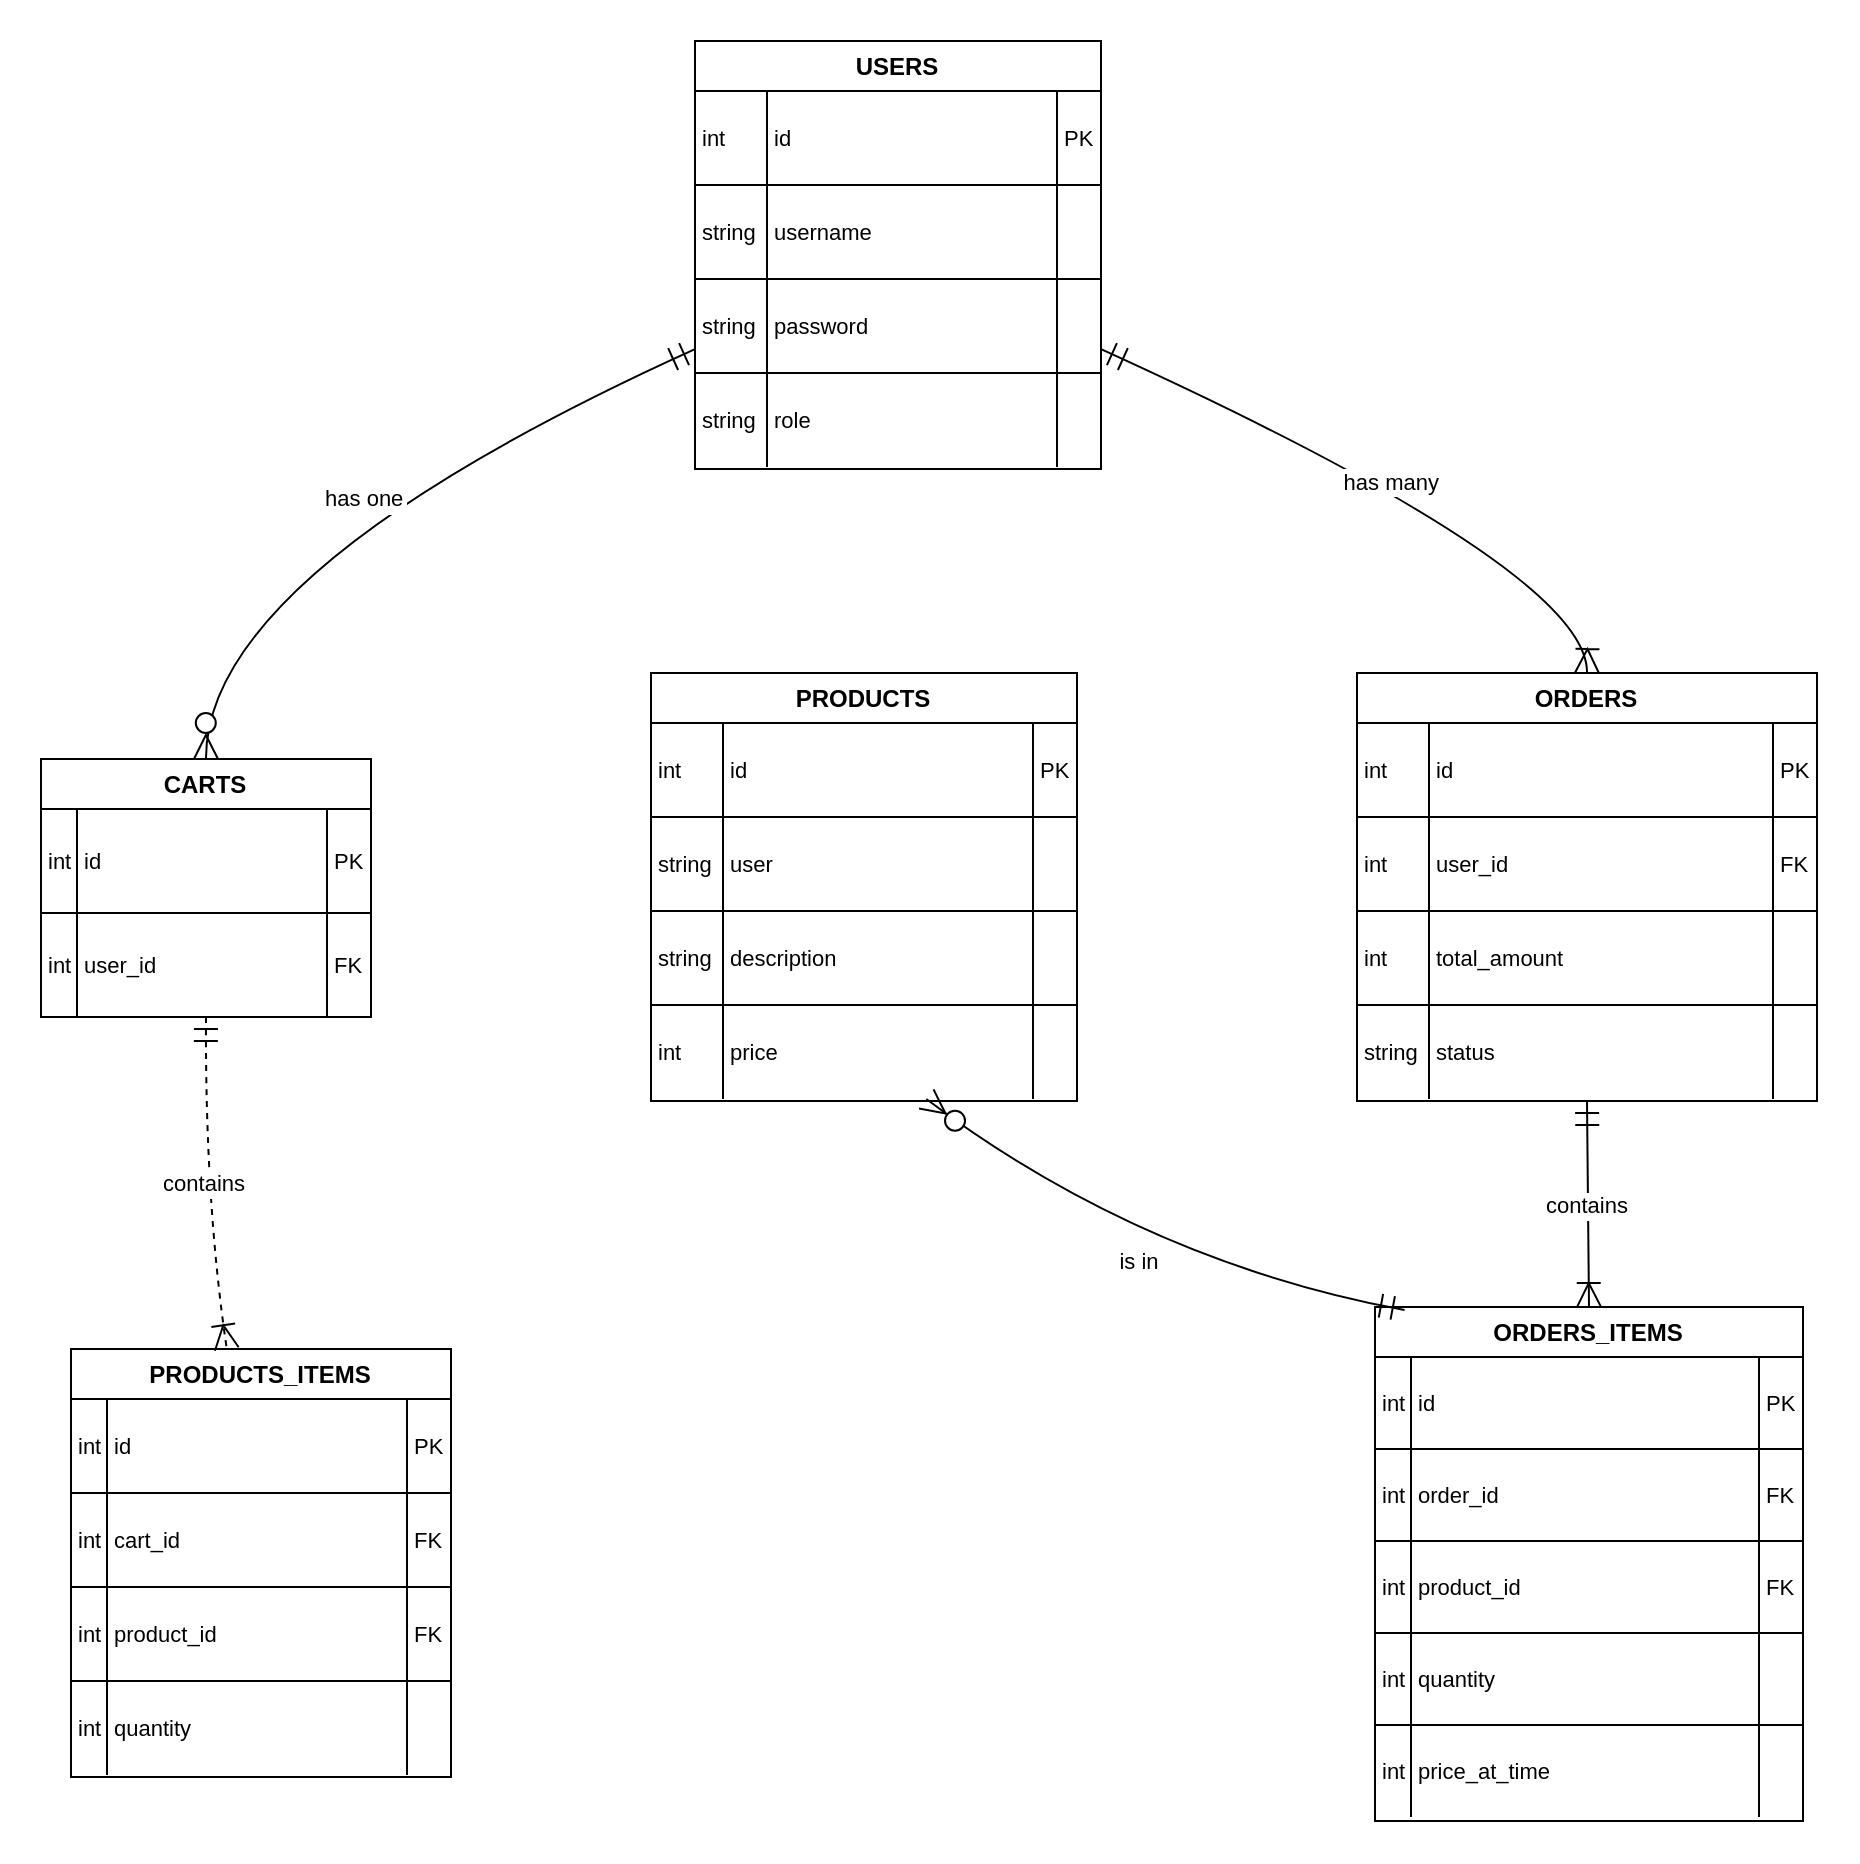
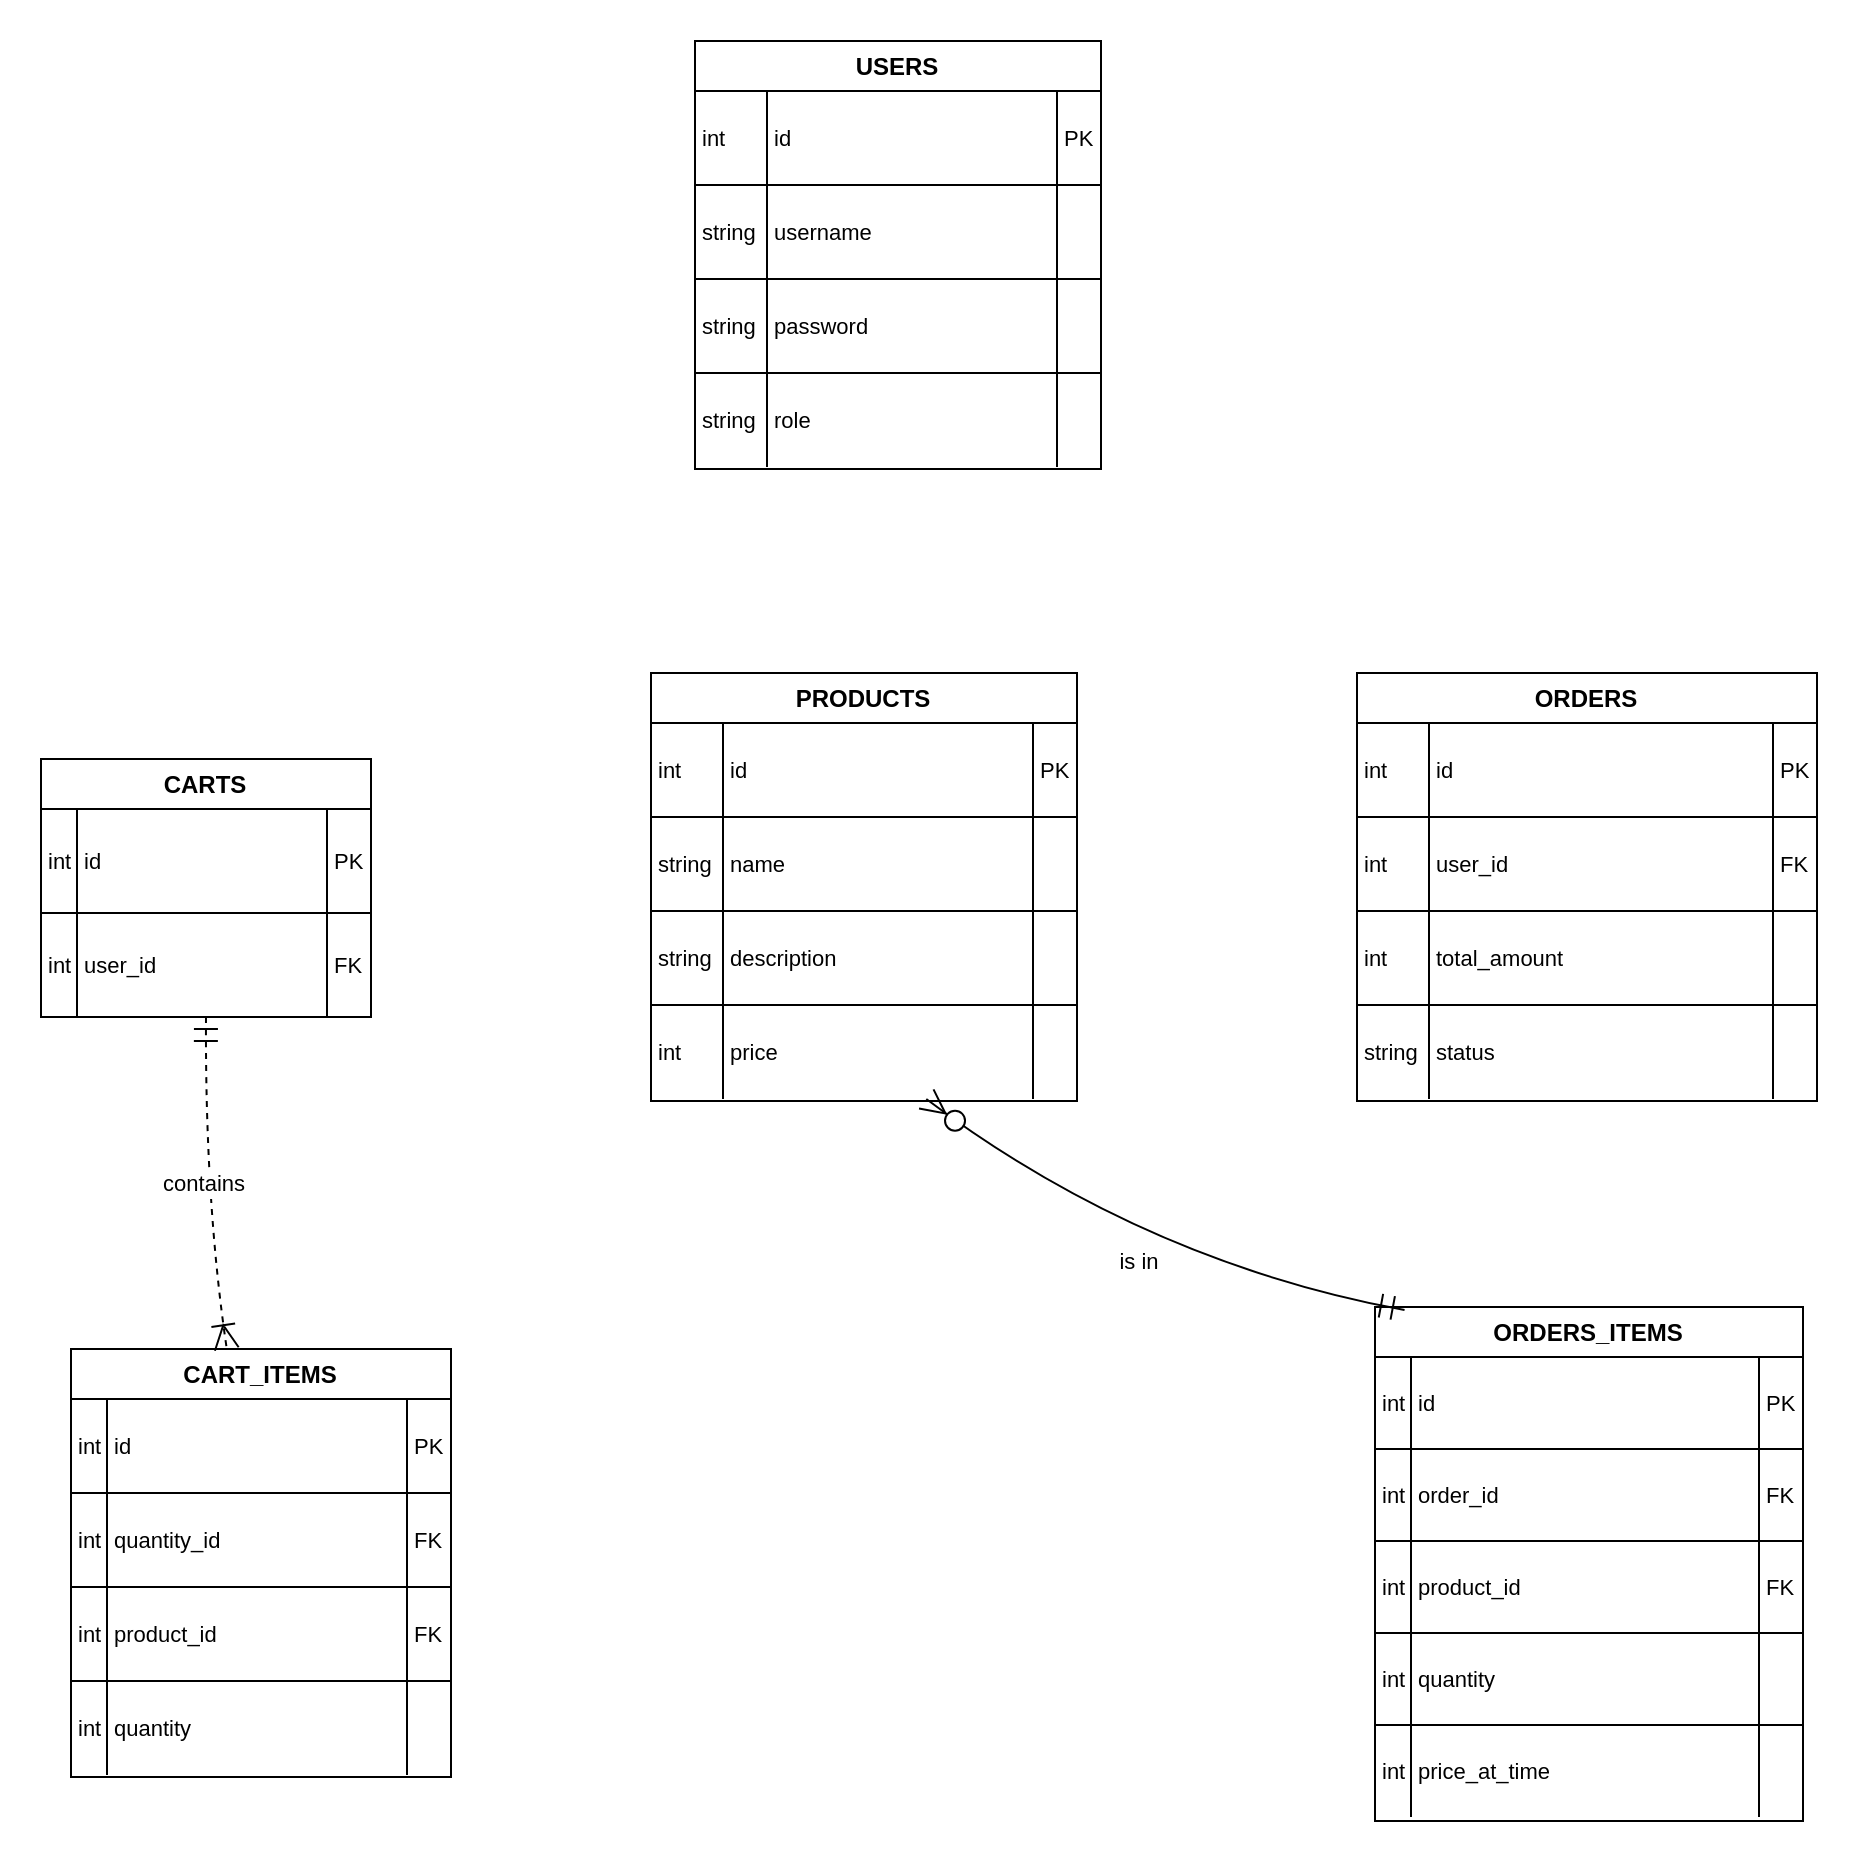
(1226, 408) -> none
(546, 423) -> none
(755, 865) -> (755, 865)
(1588, 1207) -> none
(260, 1375) -> (260, 1375)
(154, 1541) -> (176, 1541)
